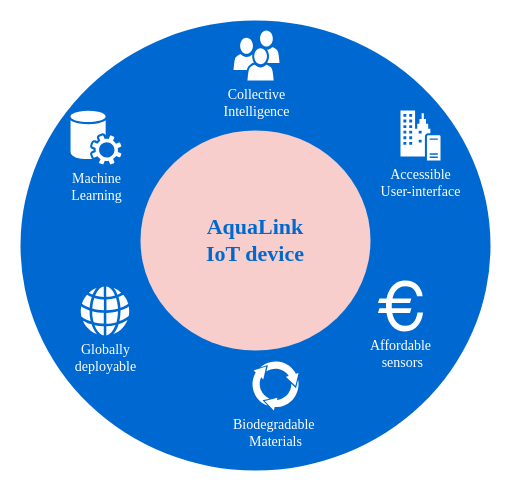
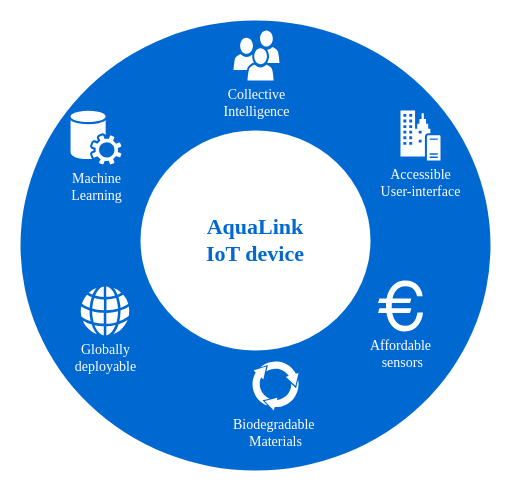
(256, 241) -> (256, 241)
